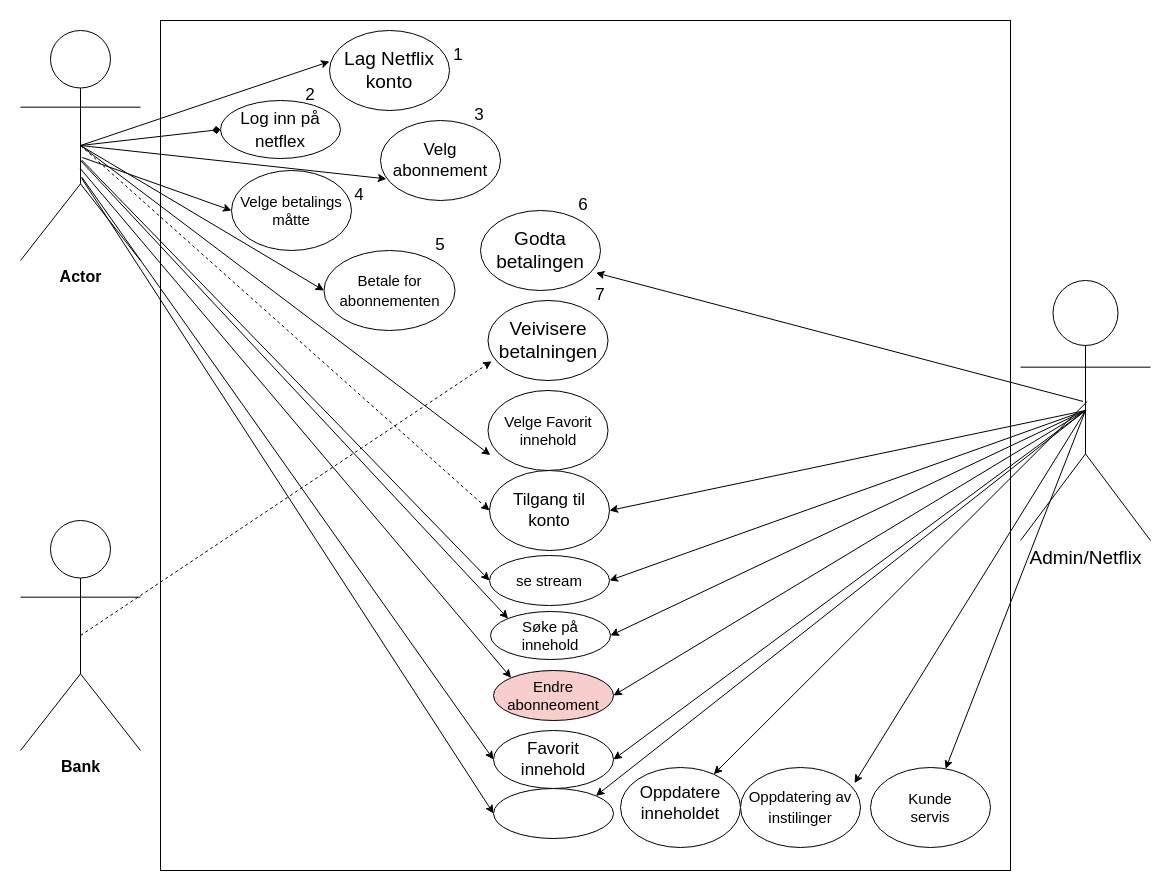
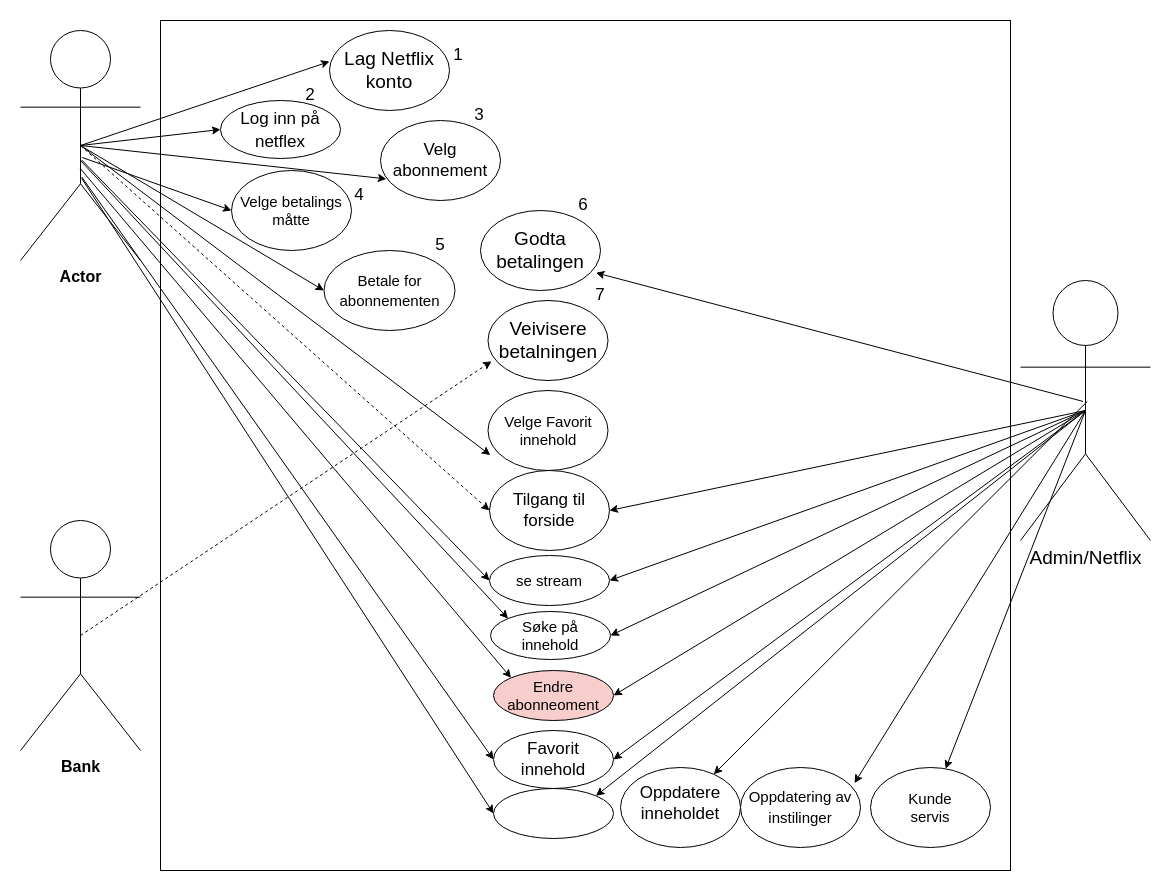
(211, 131) -> (212, 130)
(550, 511) -> (550, 511)
